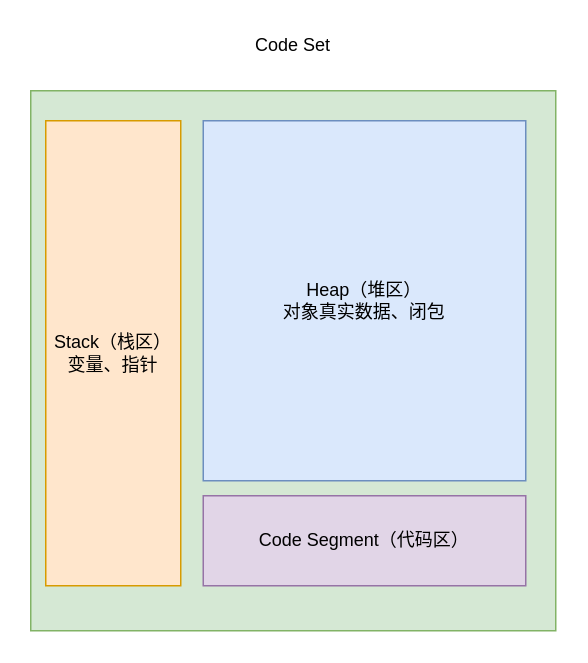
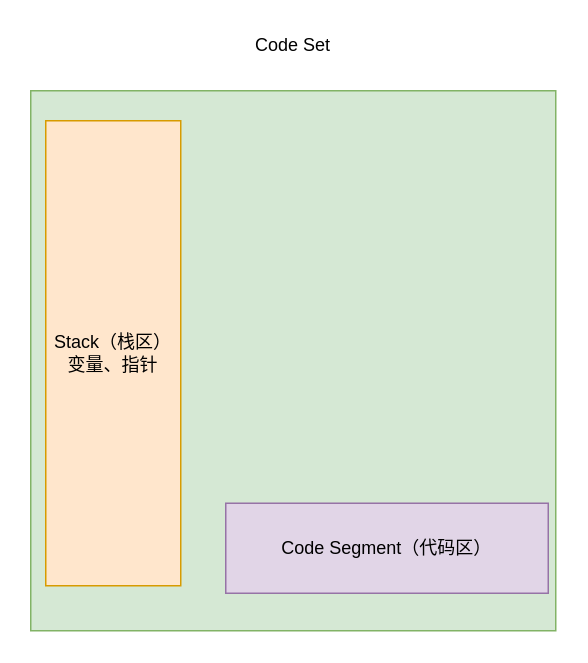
(365, 301) -> none
(365, 541) -> (387, 548)
